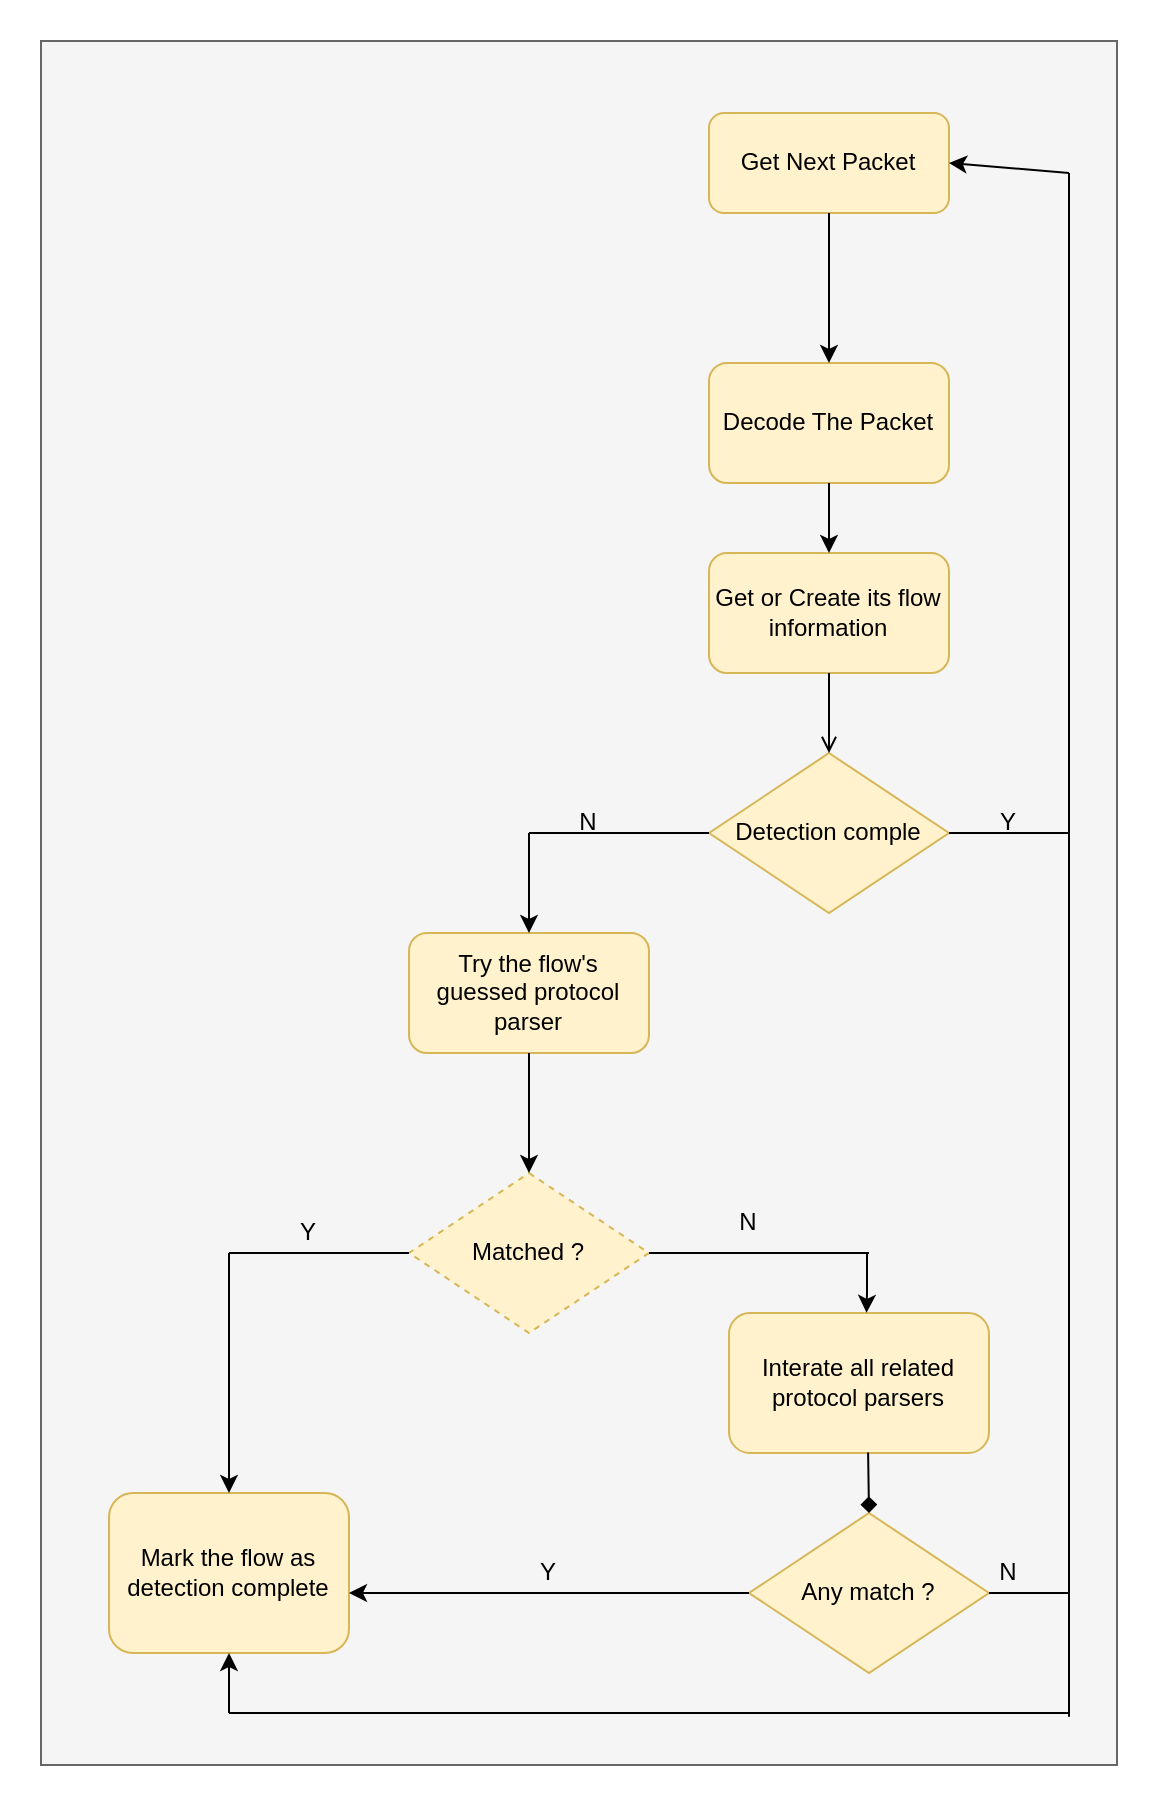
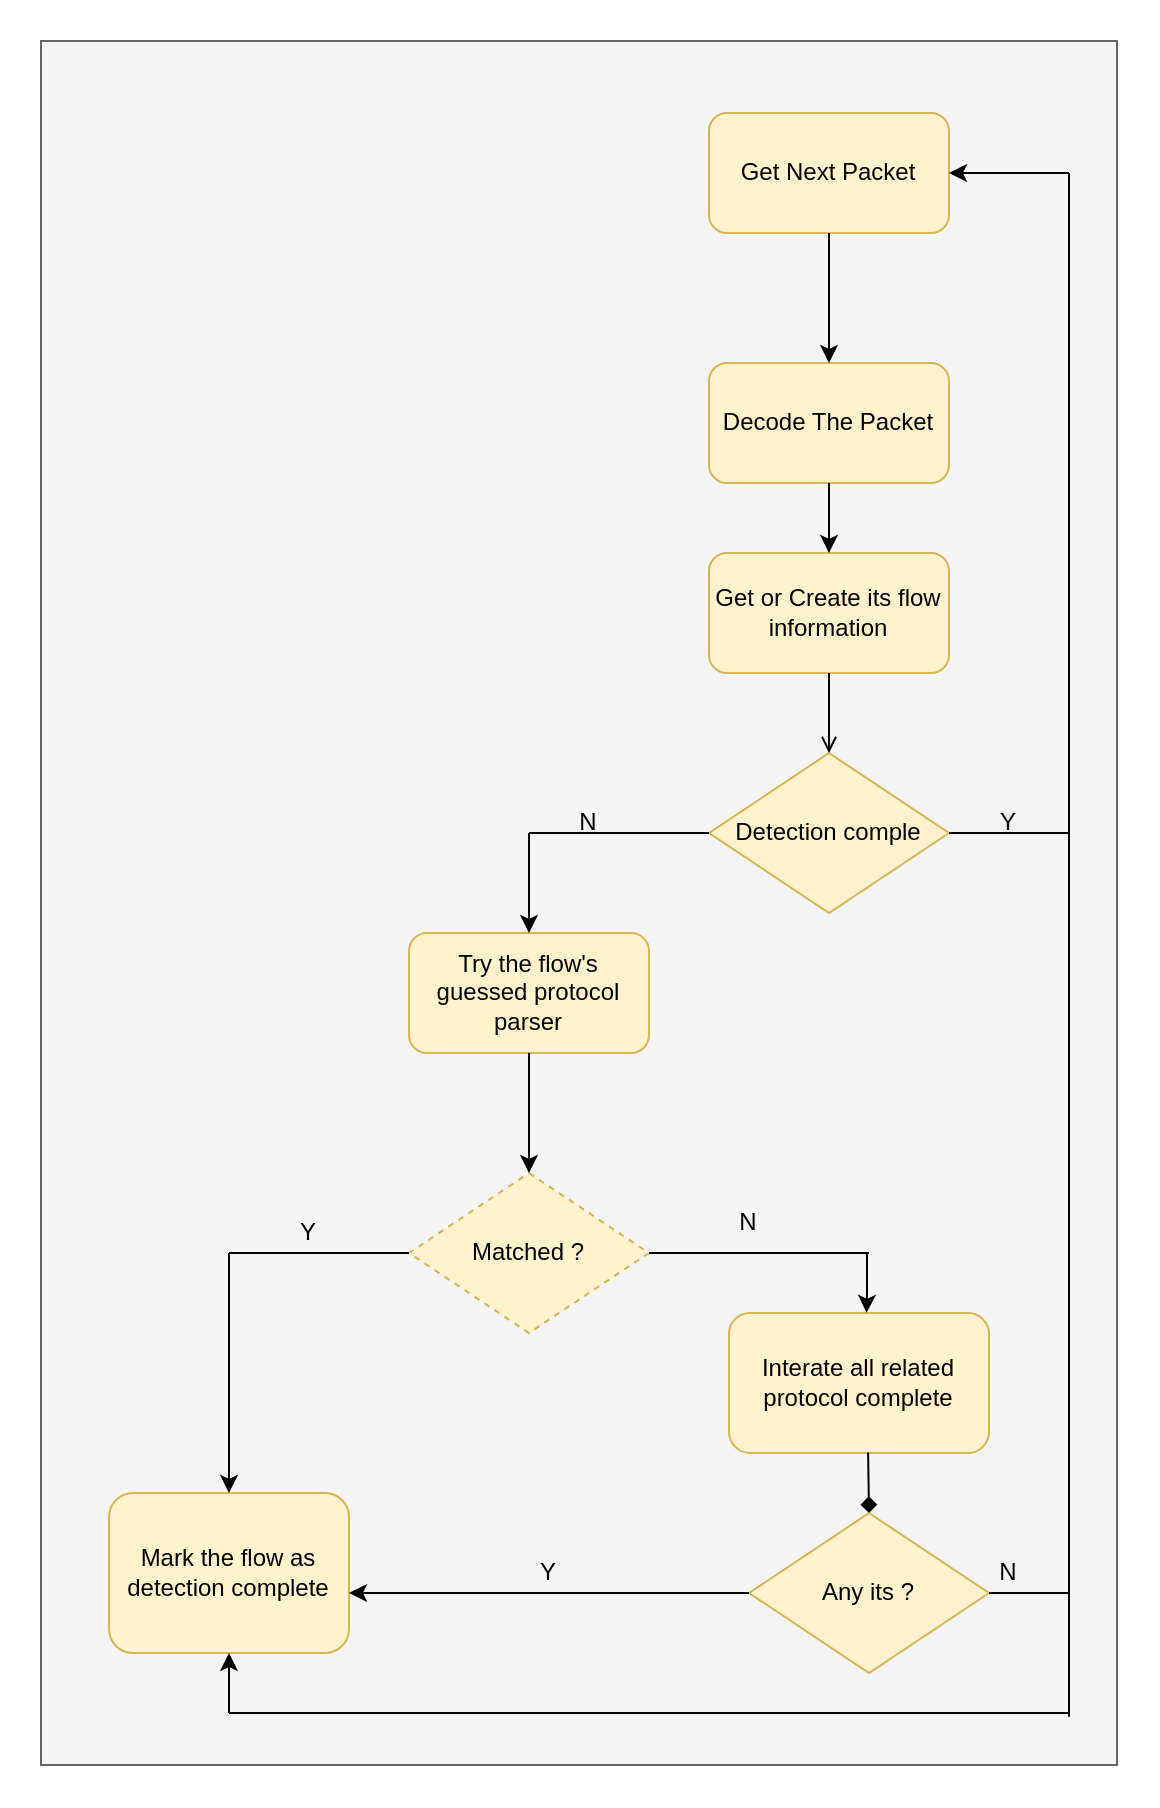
(829, 163) -> (829, 173)
(859, 1383) -> (859, 1383)
(869, 1593) -> (869, 1593)
